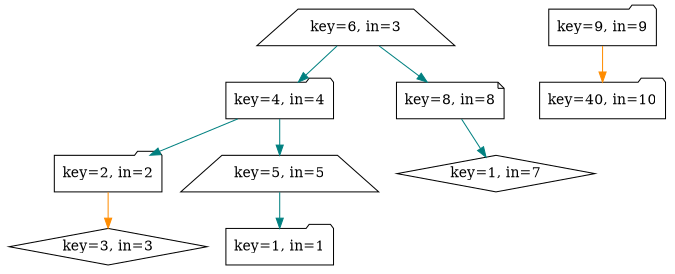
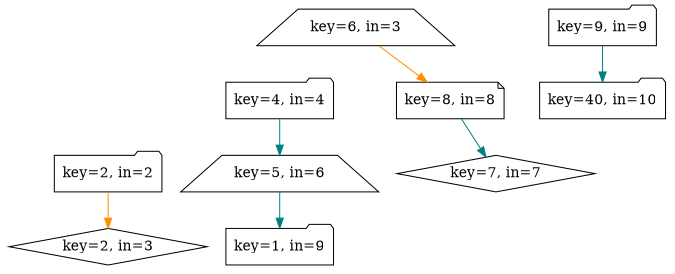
(603, 59) -> (603, 59)
(321, 61) -> none
(399, 61) -> (399, 61)
(199, 135) -> none
(280, 174) -> (280, 174)
(496, 174) -> (496, 174)
(108, 247) -> (108, 247)
(280, 247) -> (280, 247)
